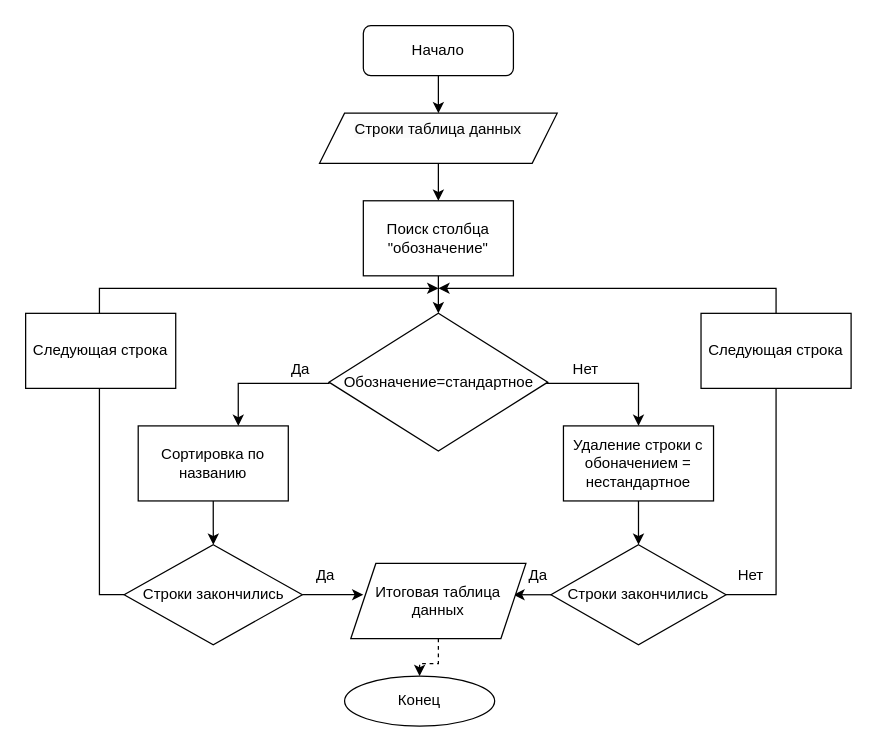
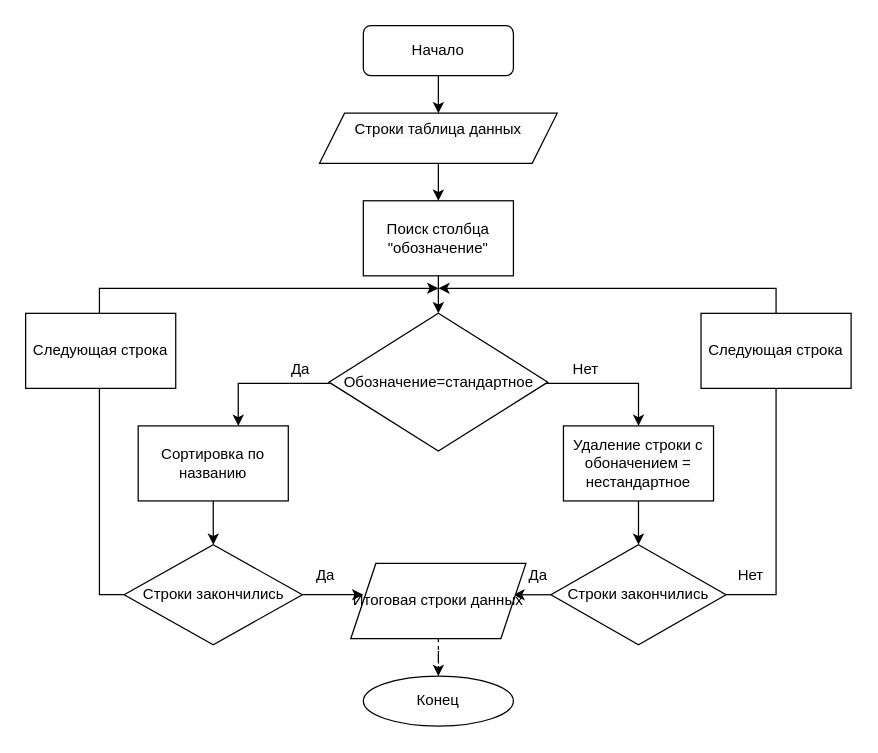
(438, 601) -> (438, 601)
(419, 701) -> (438, 701)
